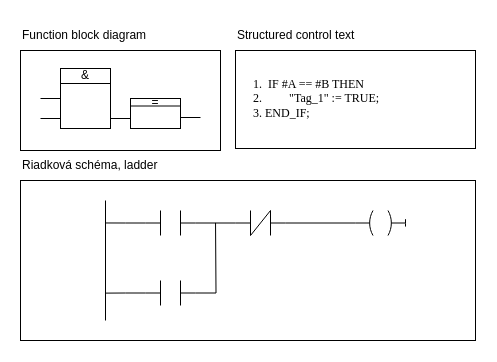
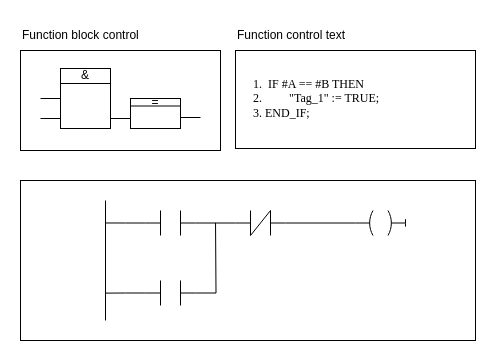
(89, 36) -> (89, 36)
(302, 36) -> (302, 36)
(93, 166) -> none
